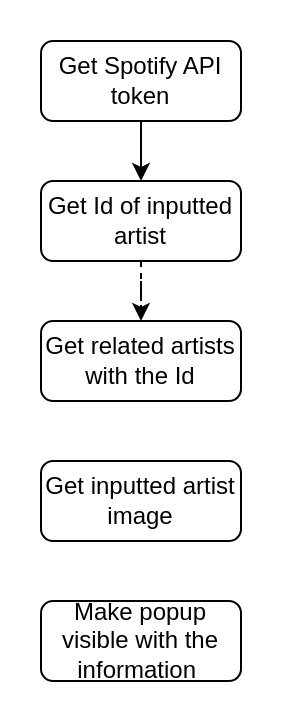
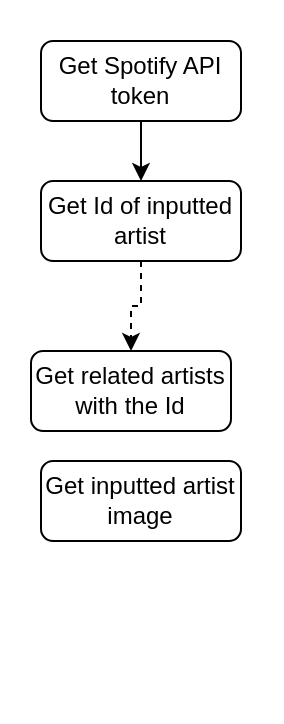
(141, 361) -> (131, 391)
(141, 641) -> none
